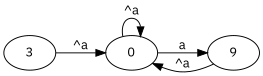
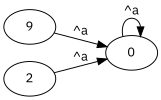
(30, 53) -> (30, 79)
(178, 53) -> none
